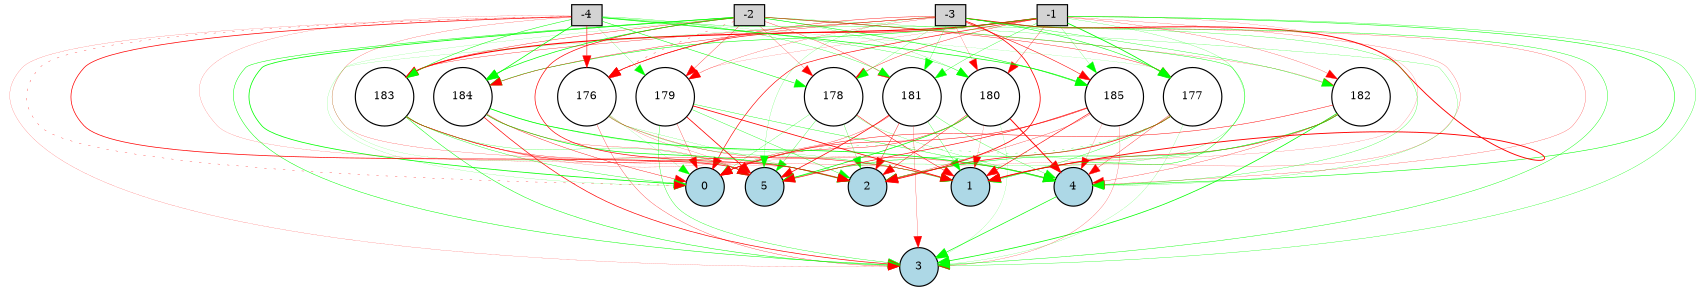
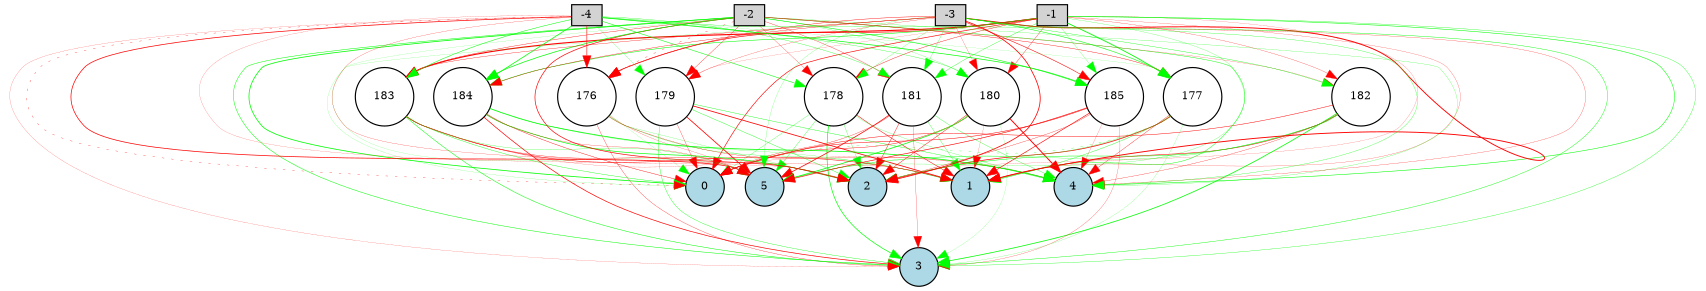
(1001, 224) -> (836, 201)
